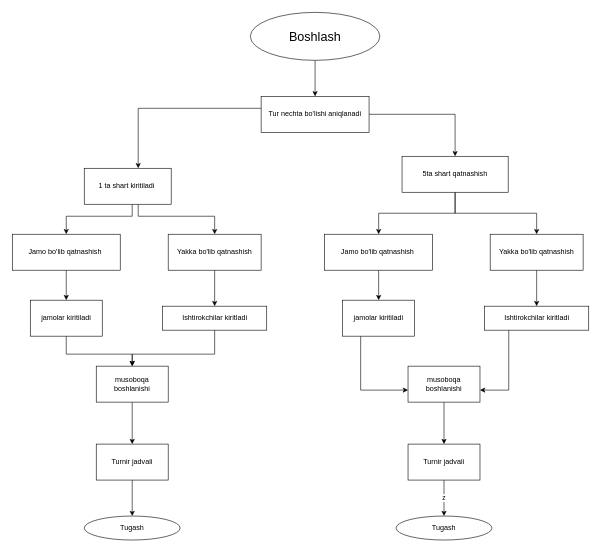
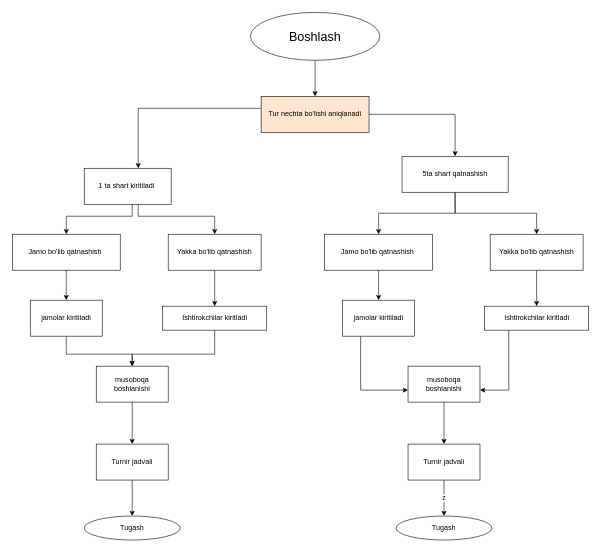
(315, 114) -> (315, 114)
